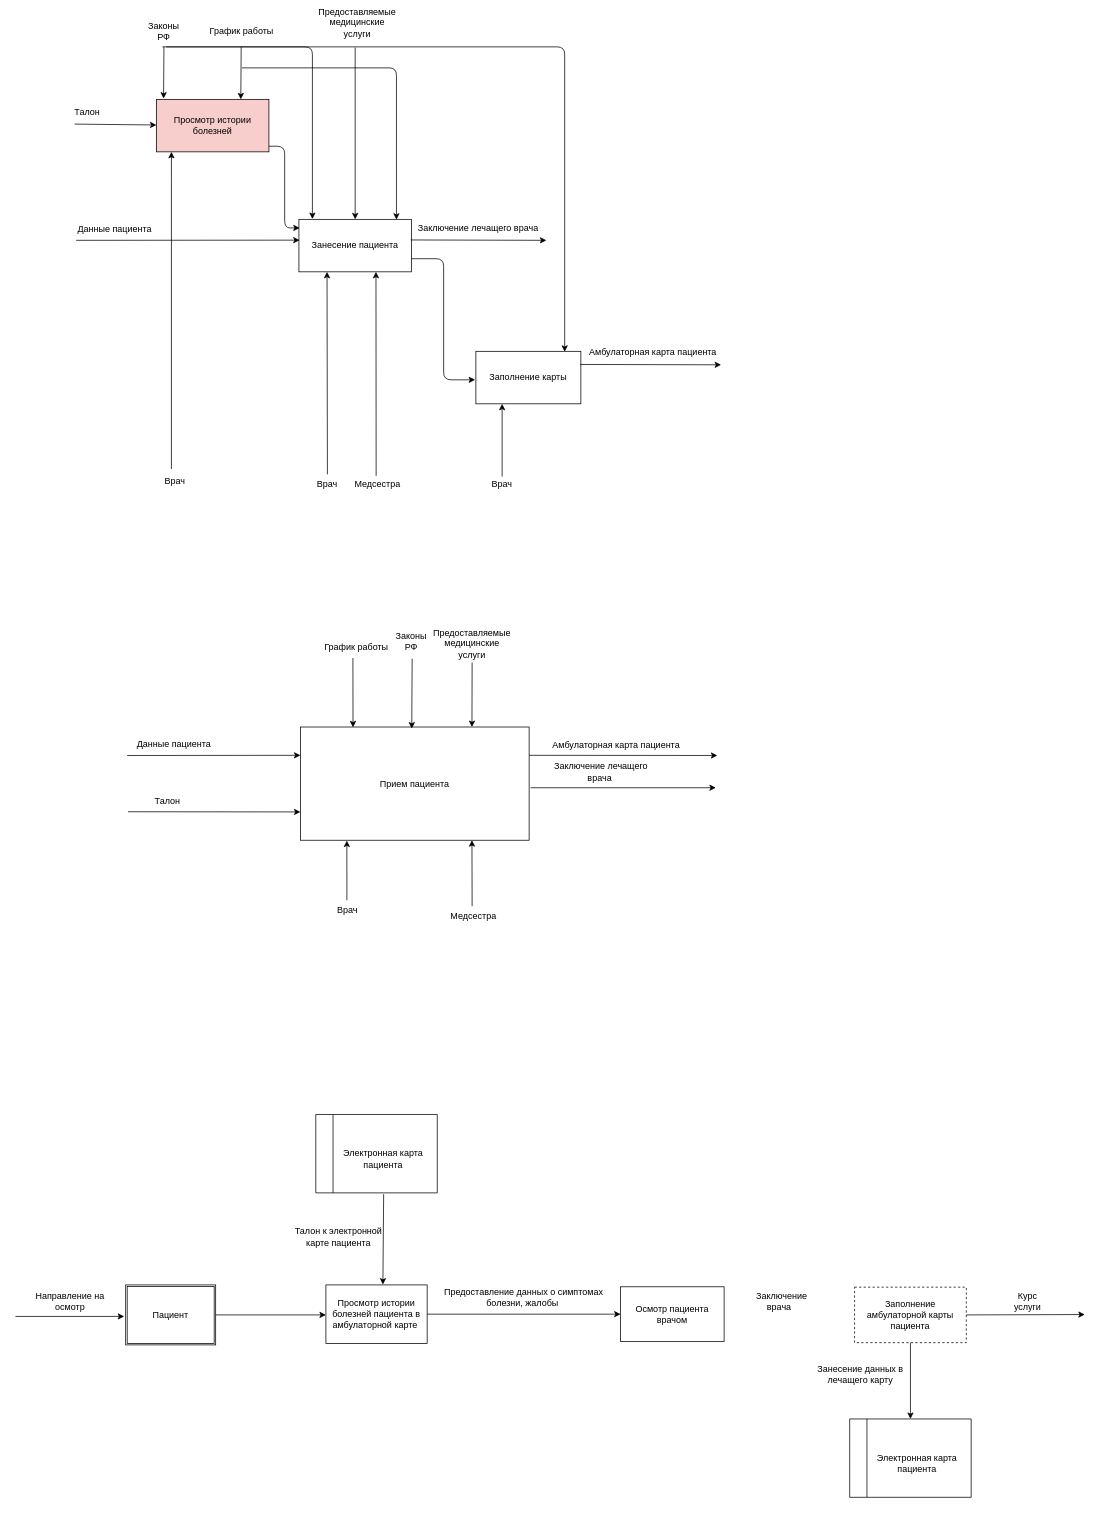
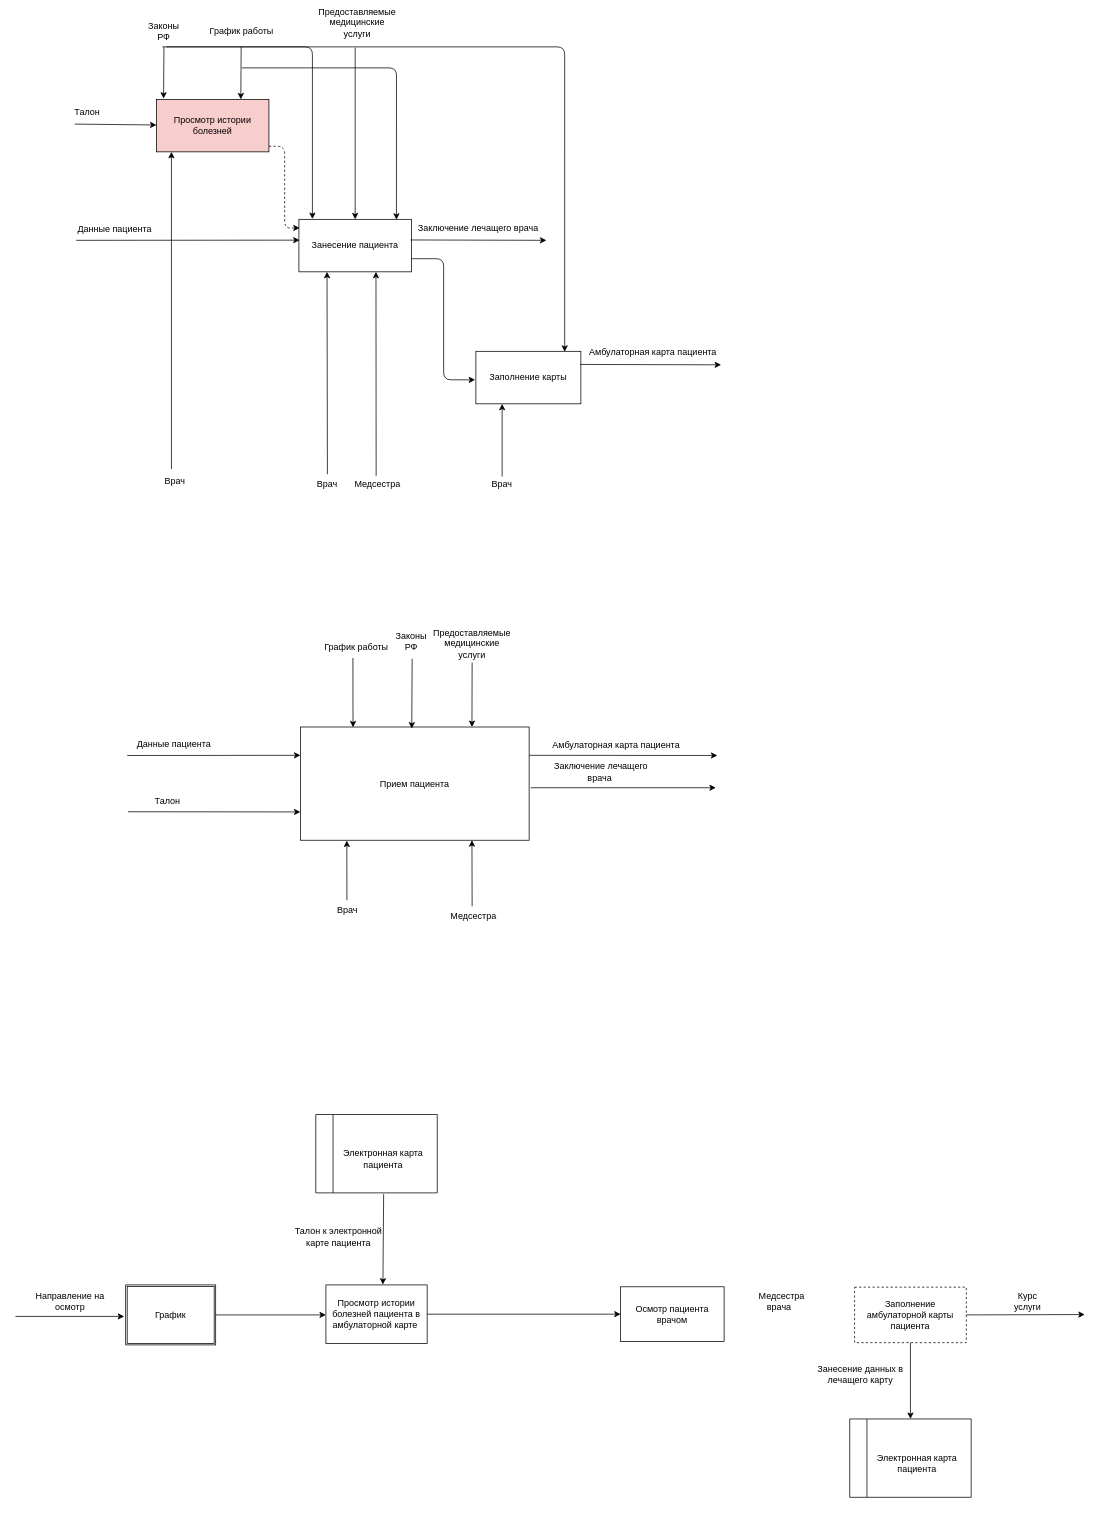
(285, 184) -> (285, 184)
(524, 1298) -> none
(782, 1302) -> (782, 1302)
(171, 1315) -> (171, 1315)
